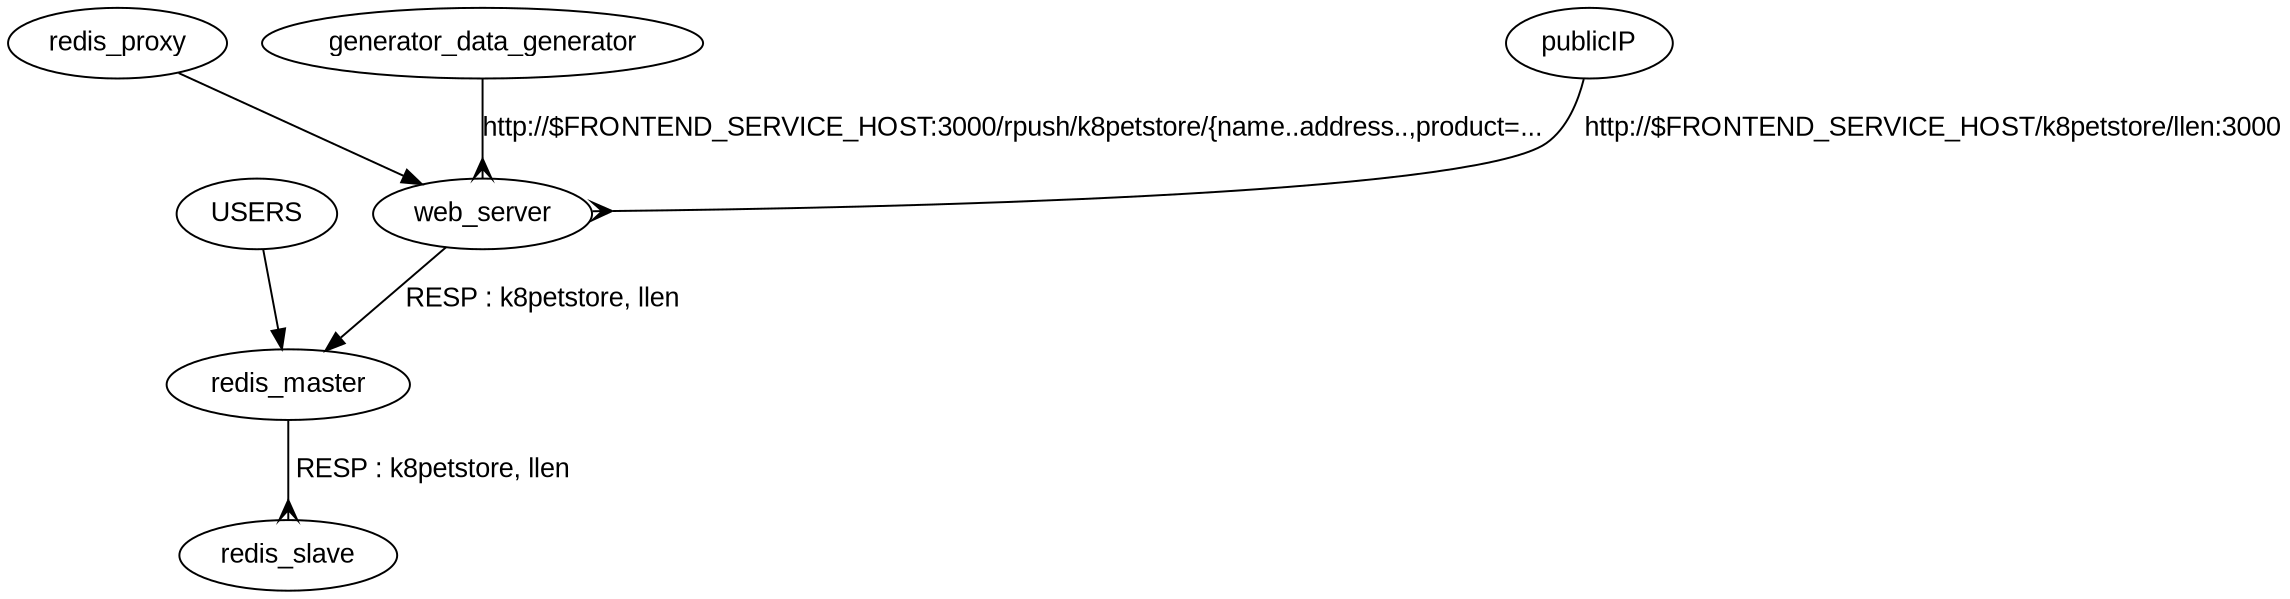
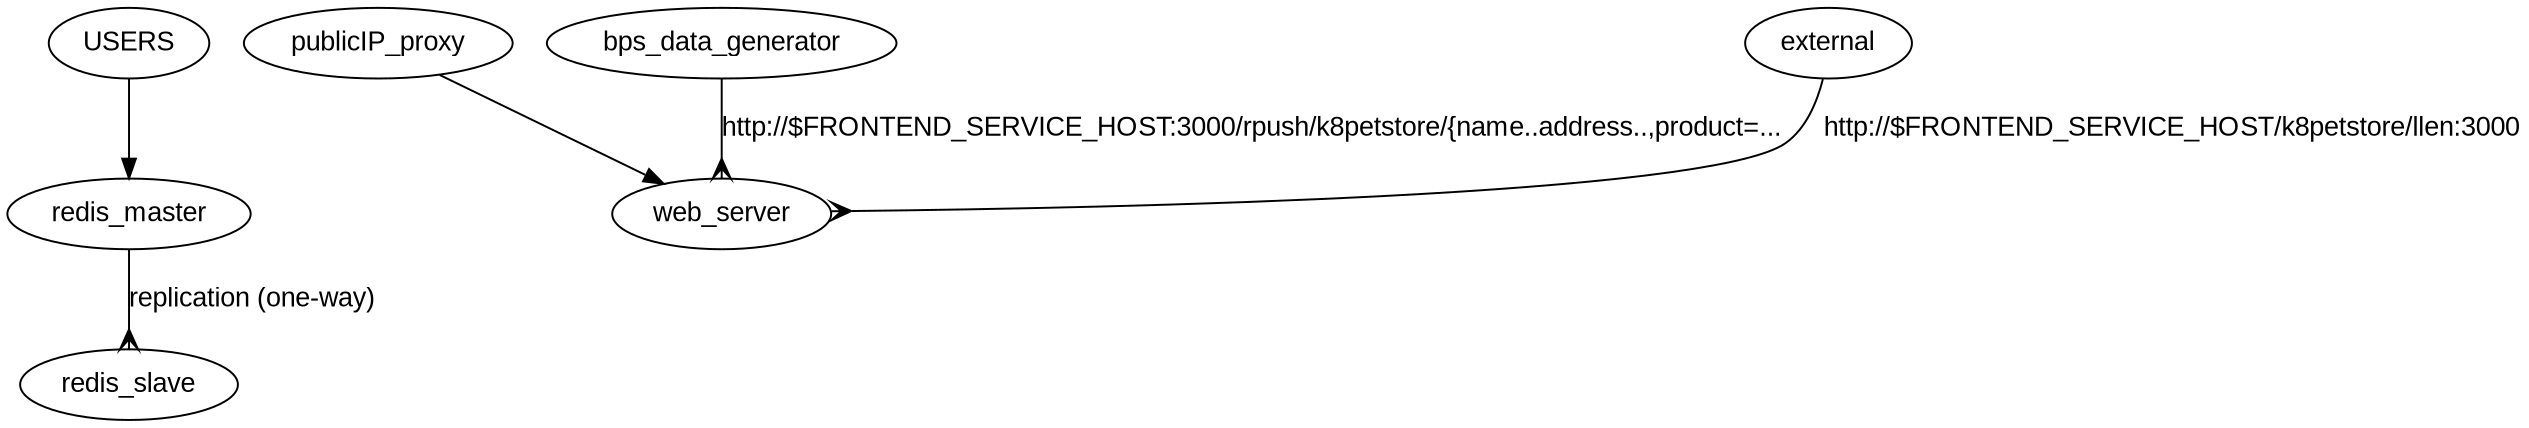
(118, 43) -> (378, 43)
(483, 43) -> (722, 43)
(1589, 43) -> (1829, 43)
(393, 292) -> none
(430, 470) -> (253, 299)
